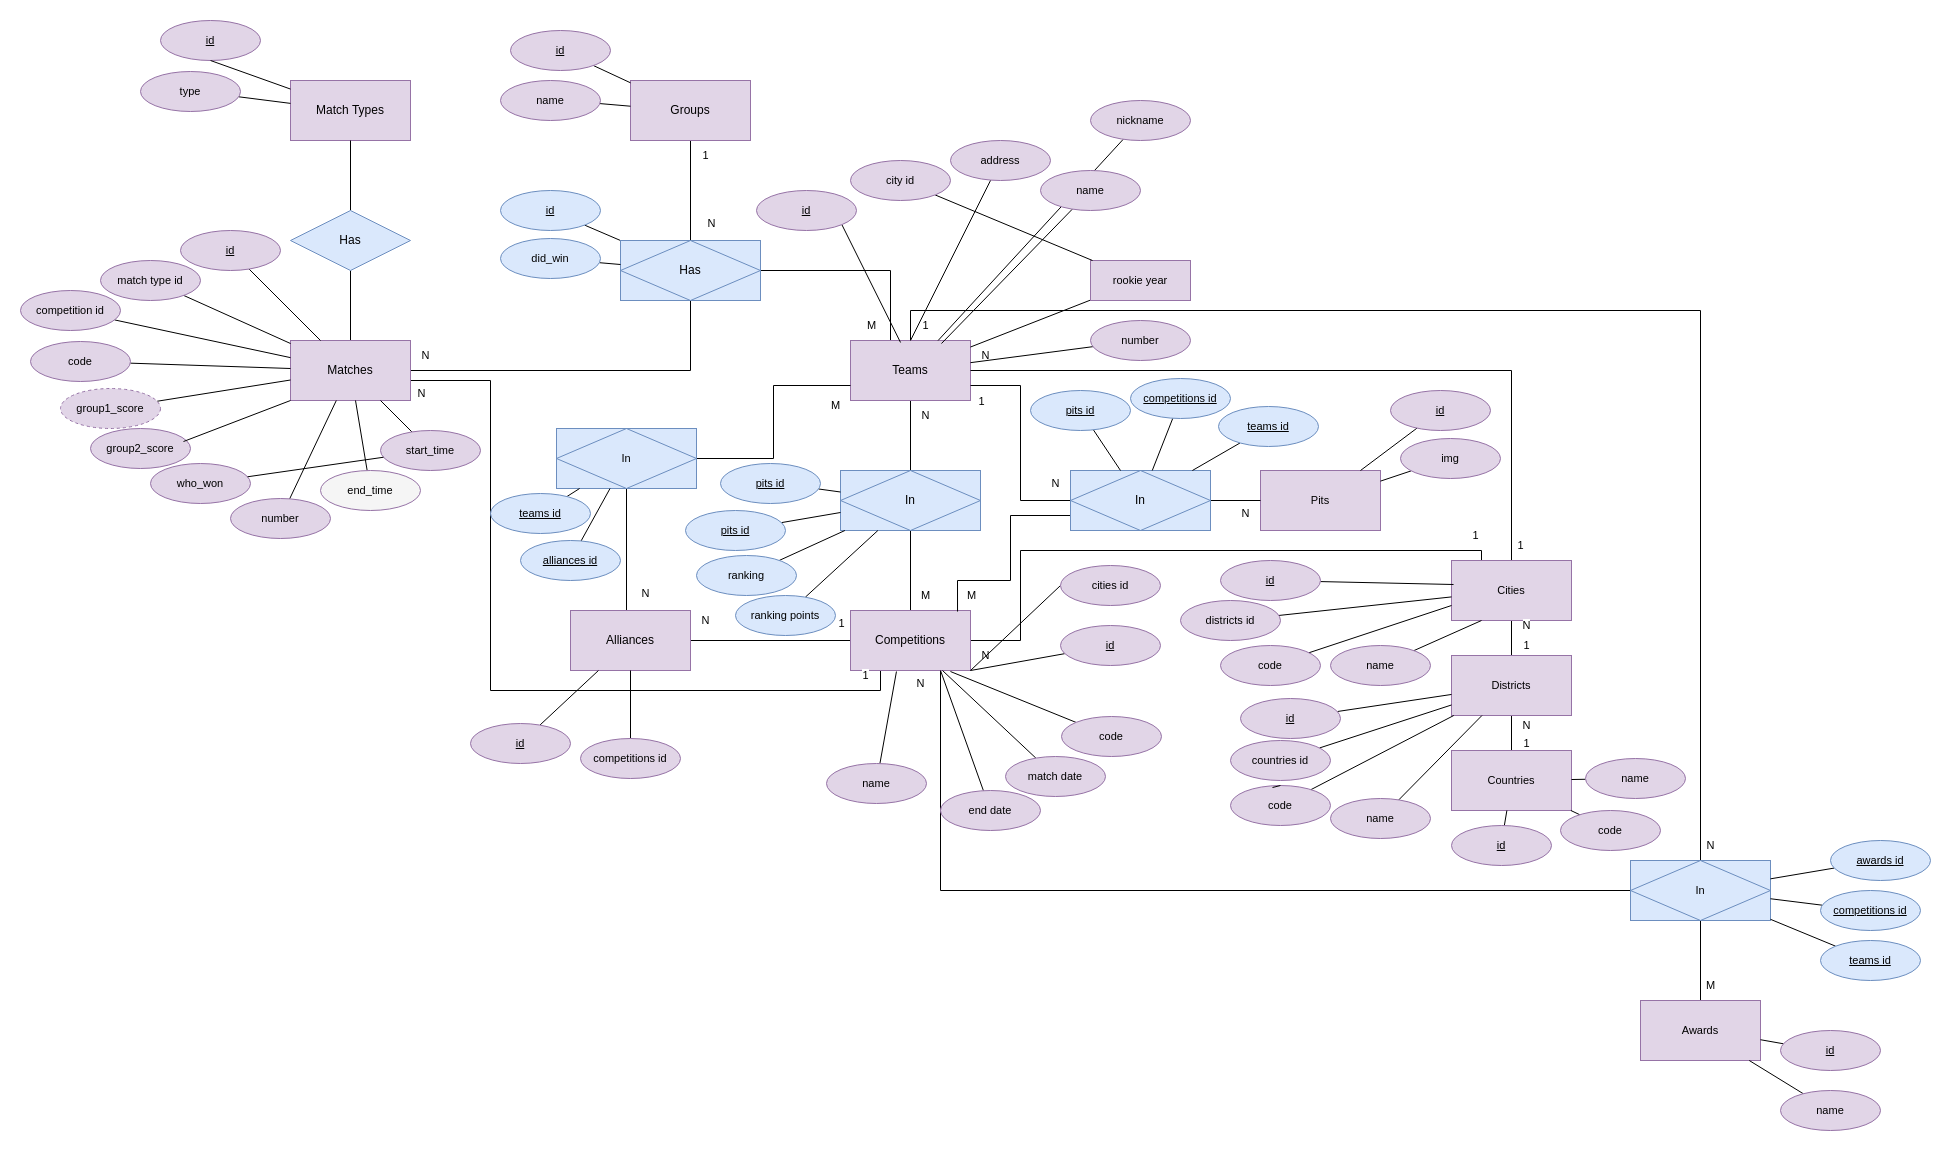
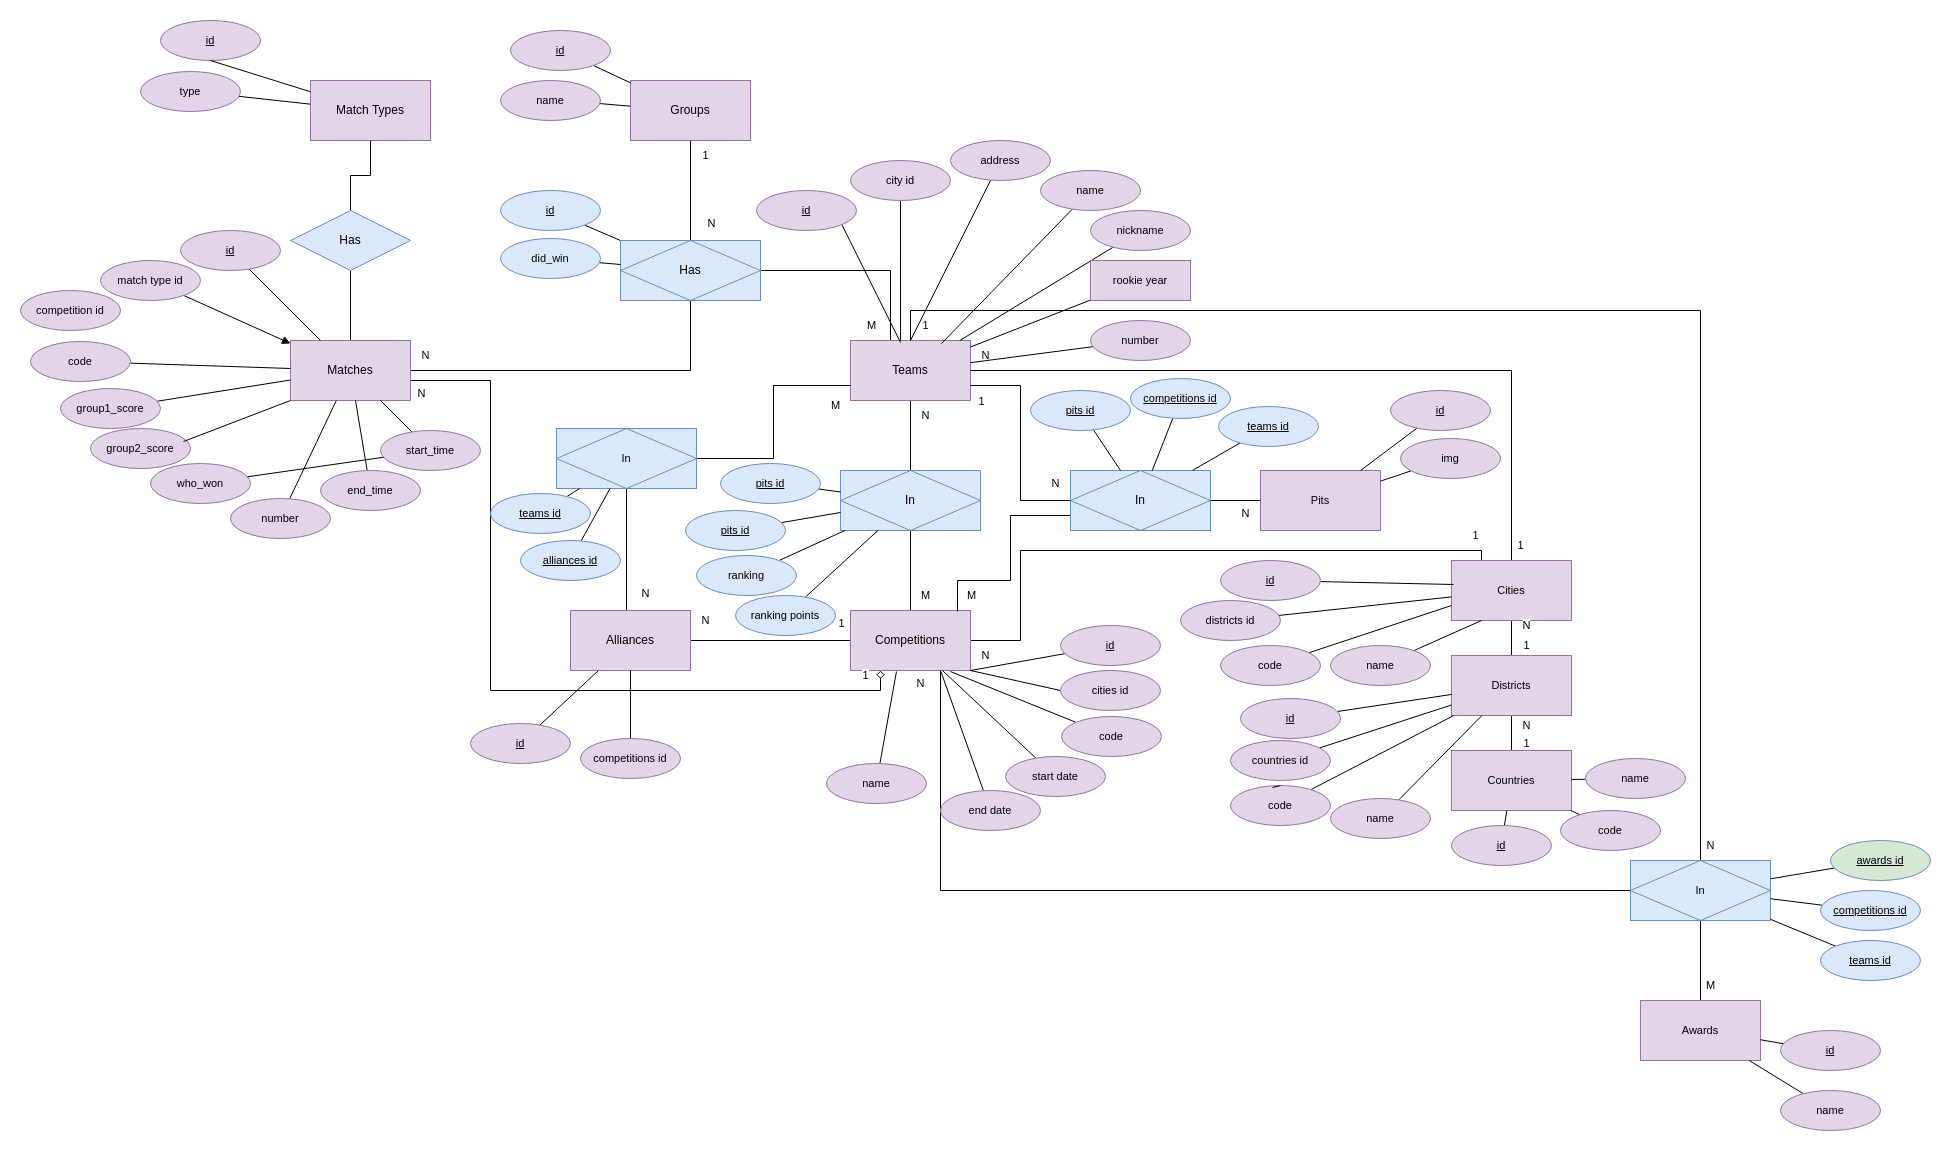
(351, 111) -> (371, 111)
(1141, 121) -> (1141, 231)
(1012, 227) -> (901, 271)
(202, 339) -> none
(284, 341) -> (281, 339)
(111, 409) -> (111, 409)
(371, 491) -> (371, 491)
(1111, 586) -> (1111, 691)
(881, 675) -> (881, 679)
(1056, 777) -> (1056, 777)
(1881, 861) -> (1881, 861)
